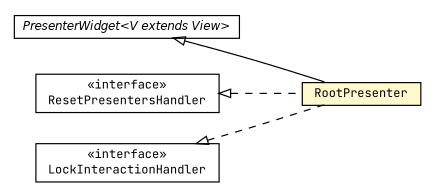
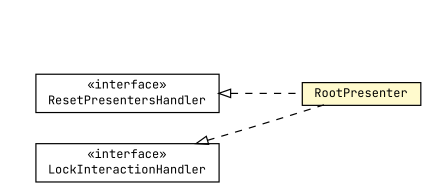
(127, 26) -> none
